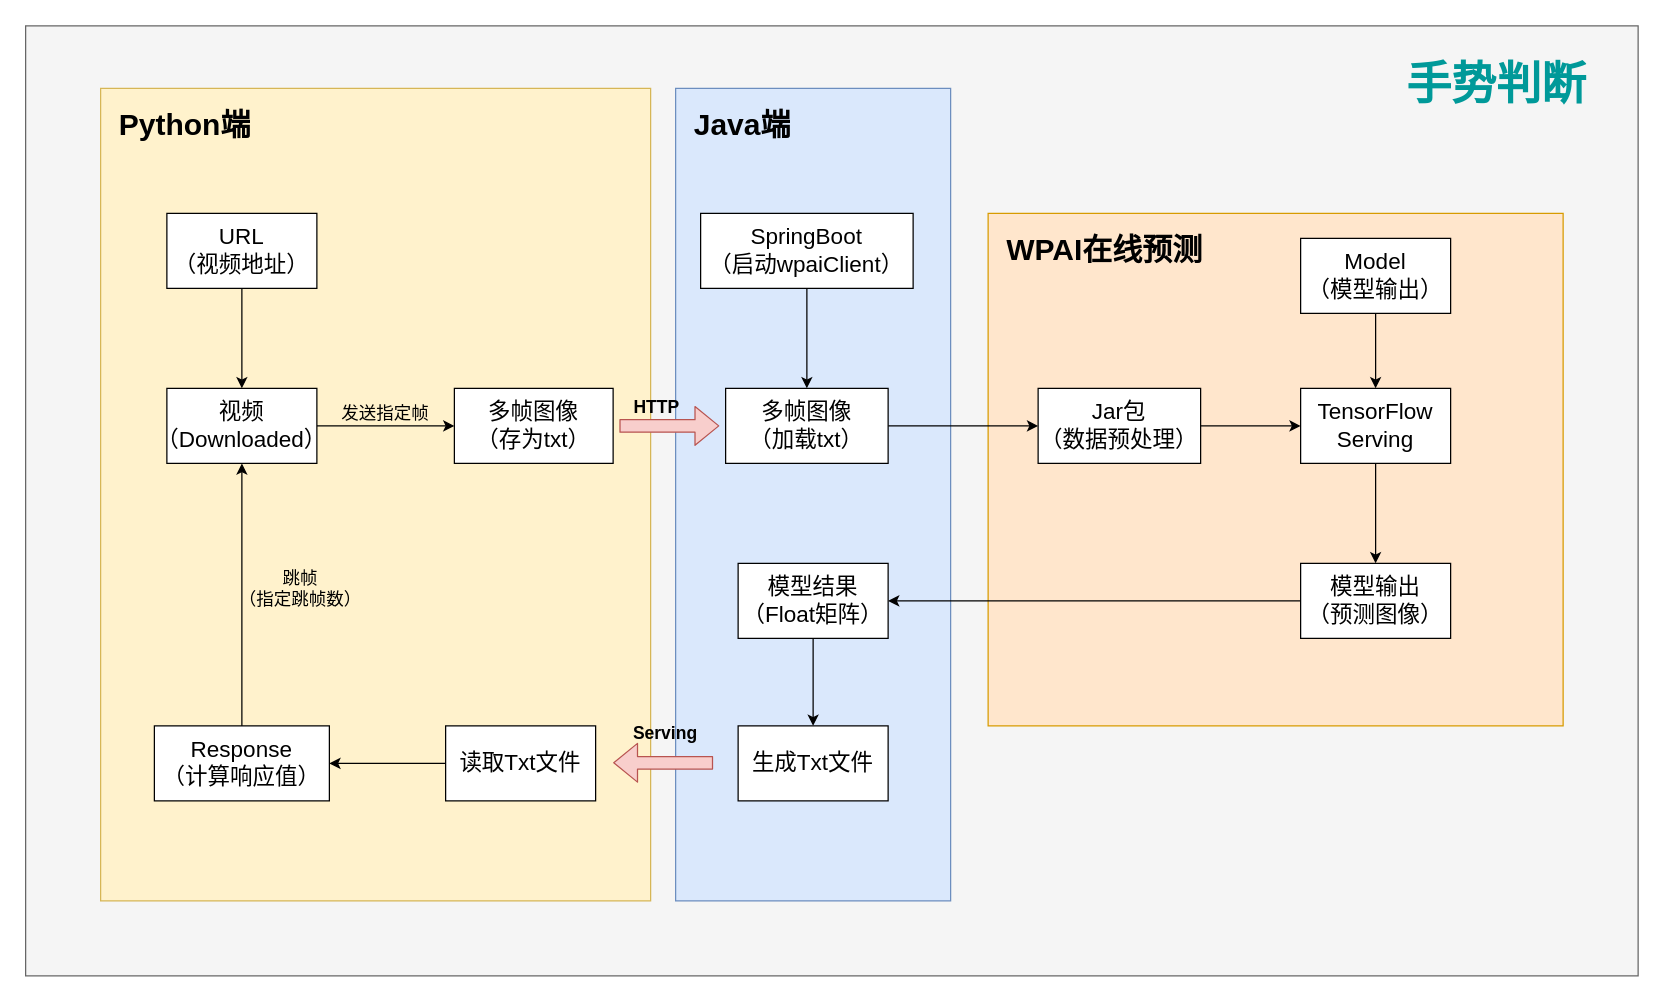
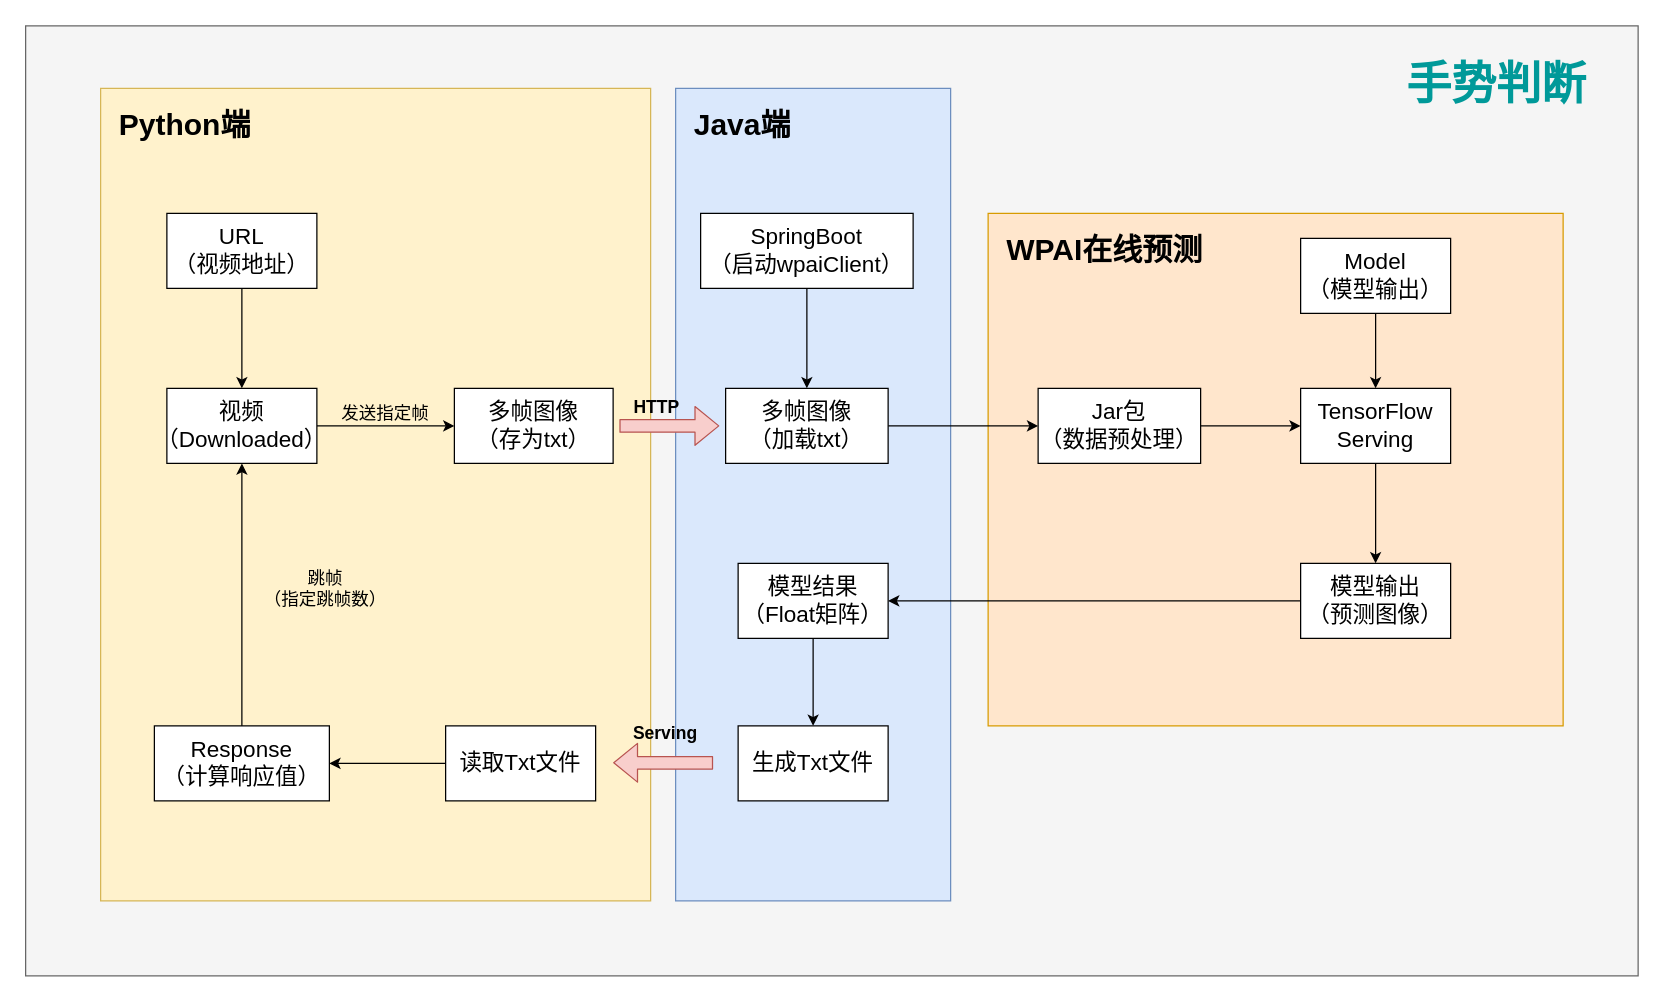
(301, 588) -> (326, 588)
